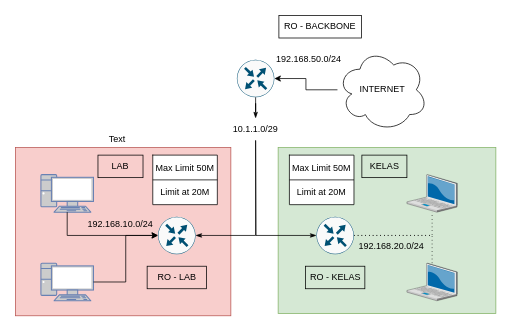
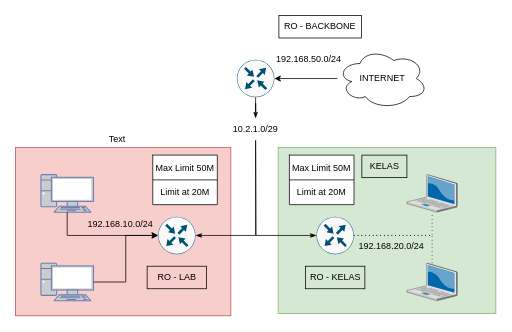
(382, 90) -> (382, 78)
(255, 129) -> (255, 129)
(120, 166) -> none
